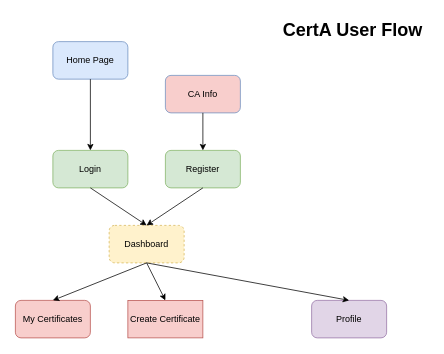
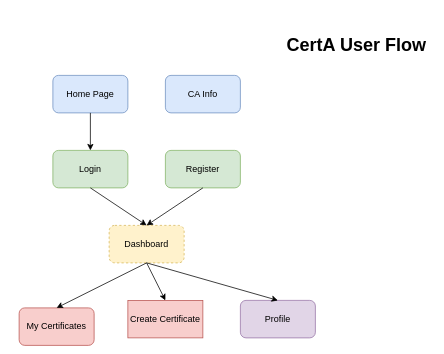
(353, 30) -> (357, 45)
(90, 60) -> (90, 94)
(203, 94) -> (203, 94)
(203, 144) -> none
(53, 319) -> (57, 327)
(349, 319) -> (278, 319)
